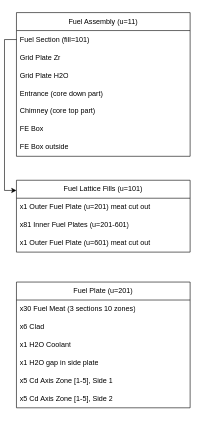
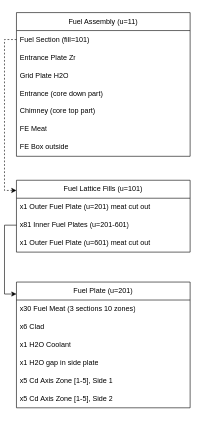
(43, 57) -> (52, 57)
(5, 112) -> (5, 112)
(31, 129) -> (33, 129)
none -> (5, 262)
